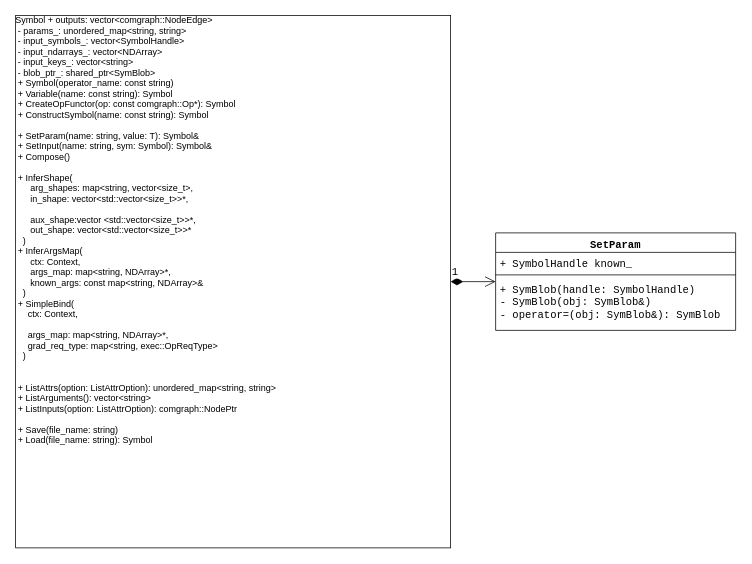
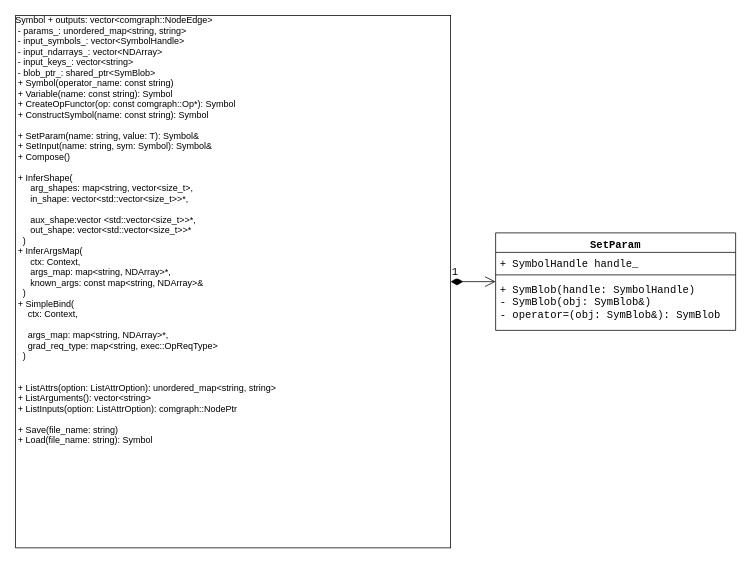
(557, 264) -> (559, 264)
